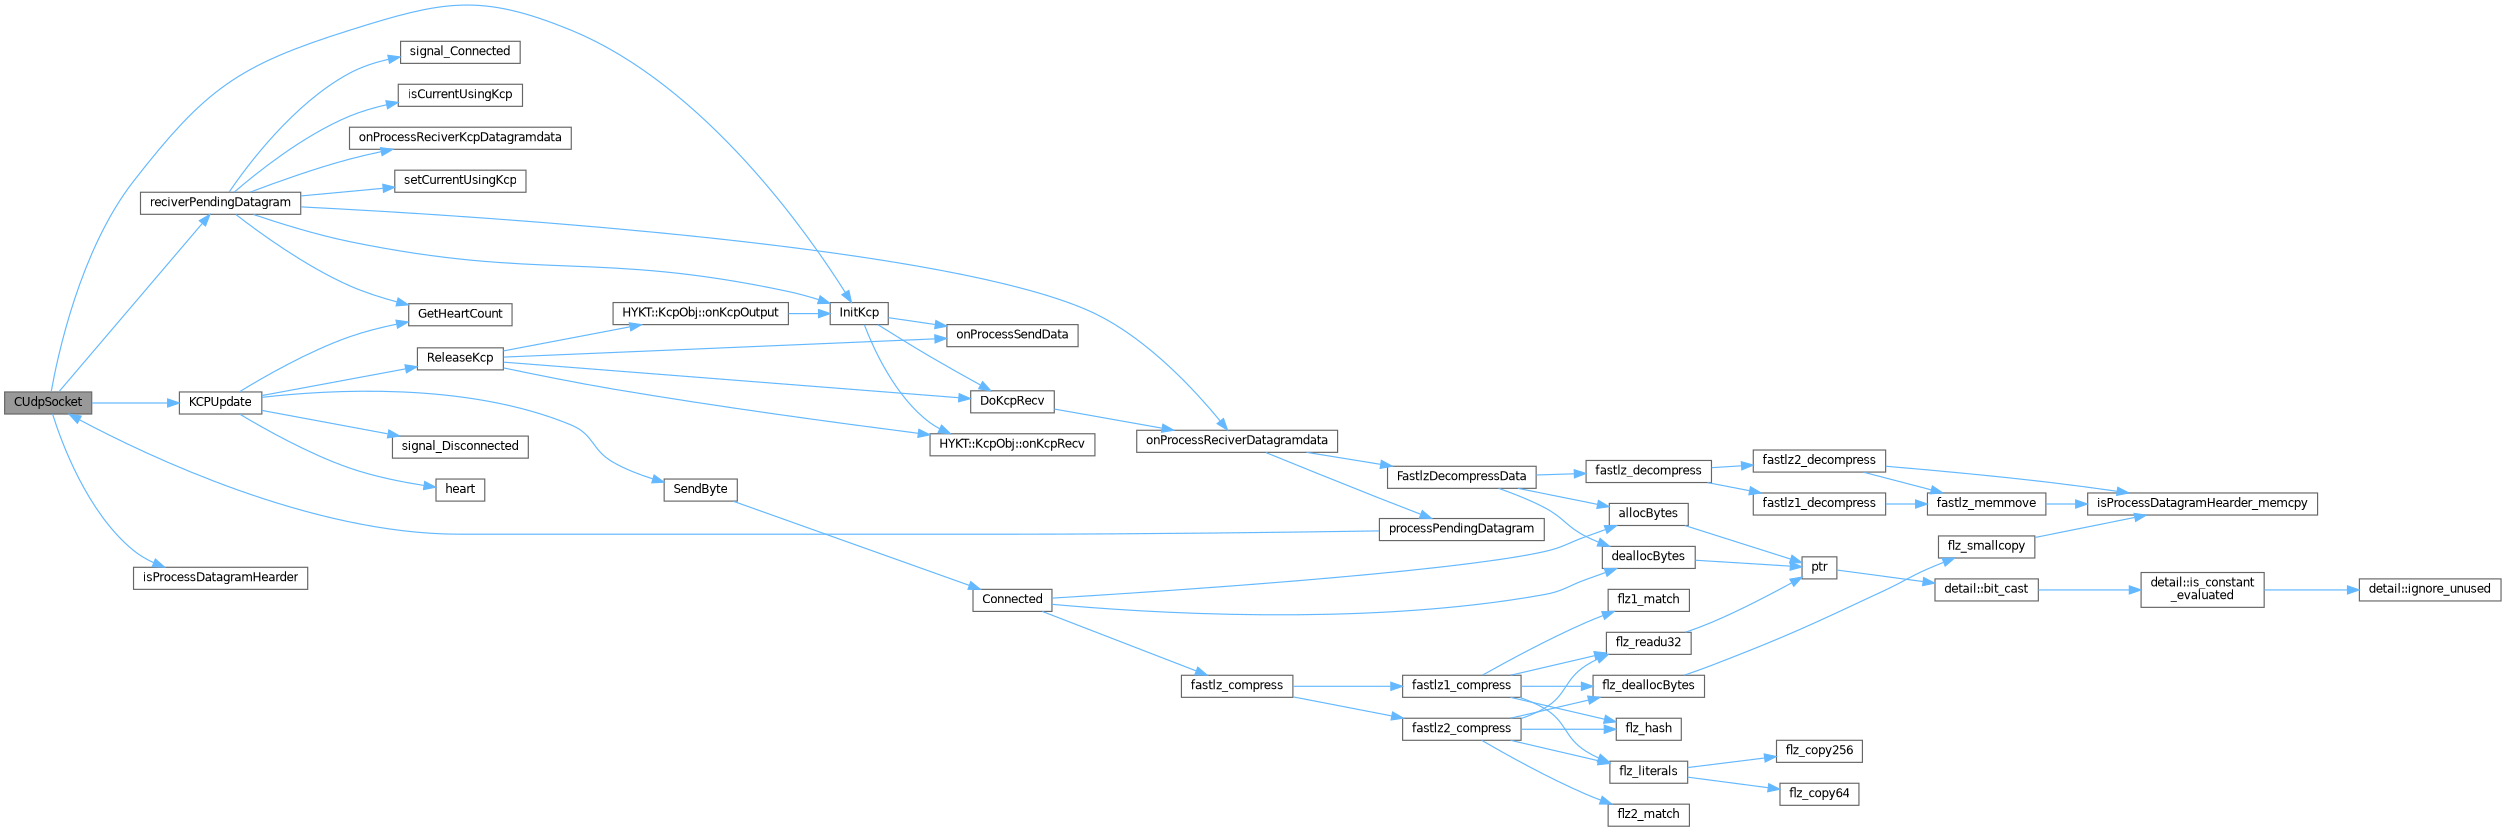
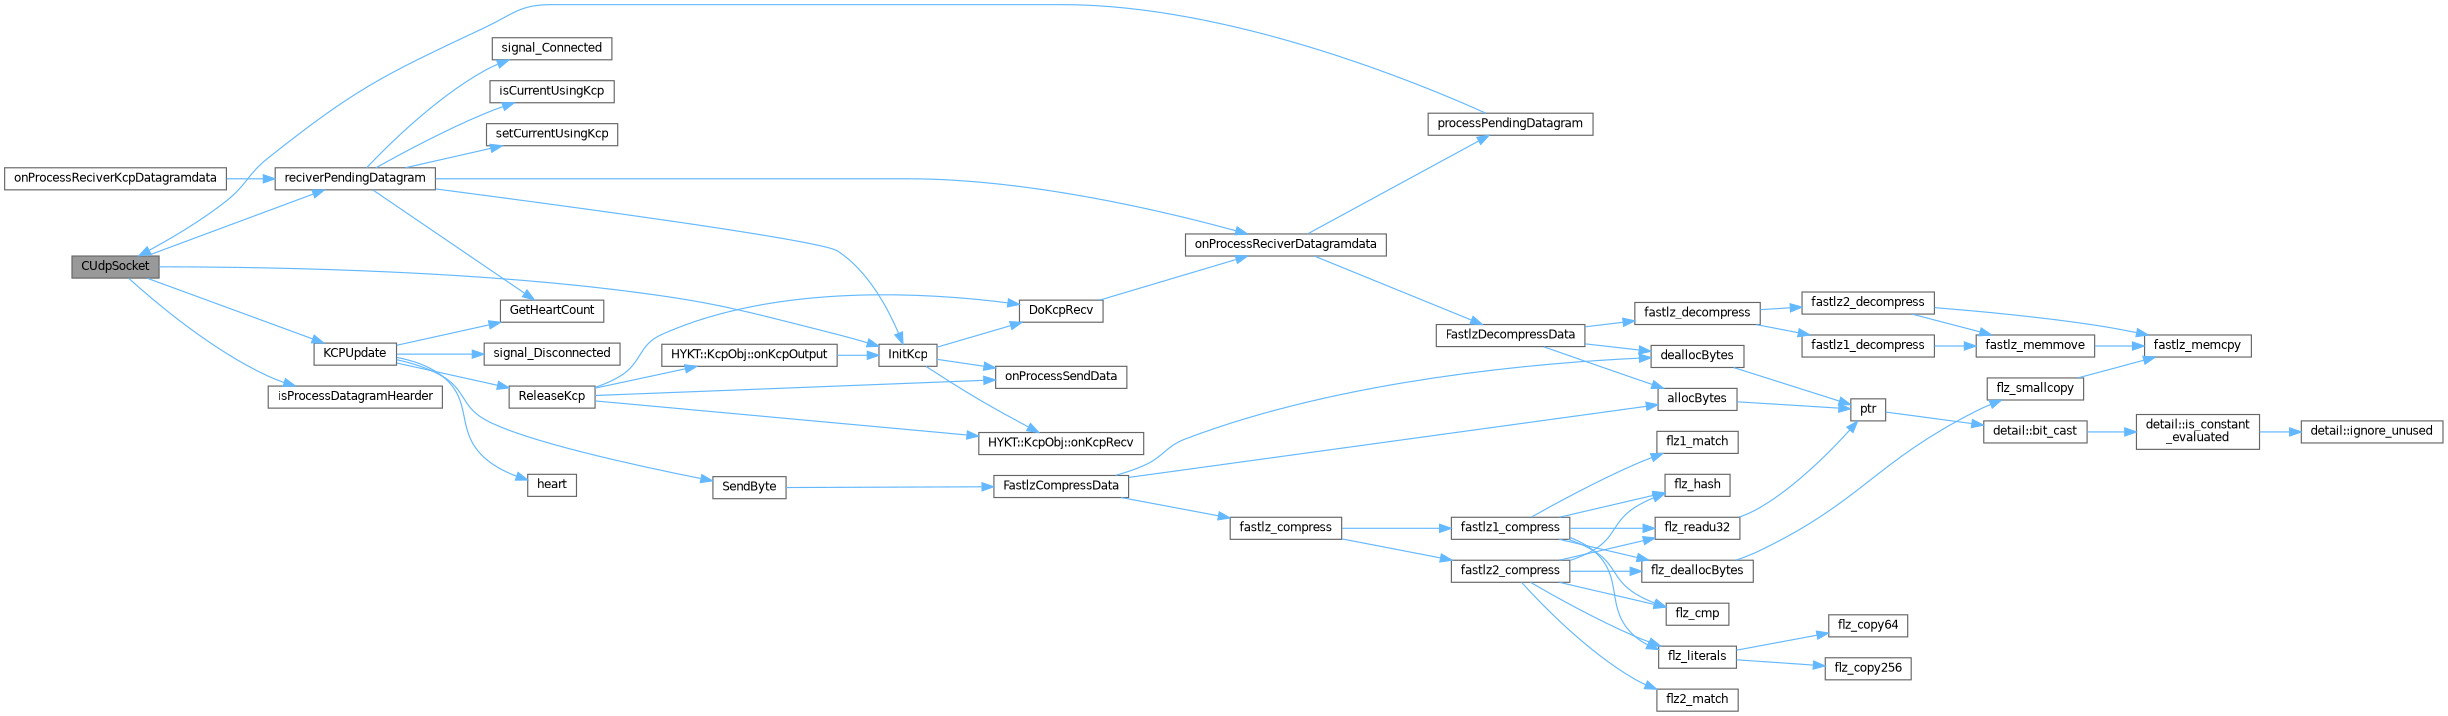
(315, 169) -> (239, 179)
(2203, 504) -> (2198, 346)
(1012, 600) -> (1061, 487)
none -> (1698, 614)
